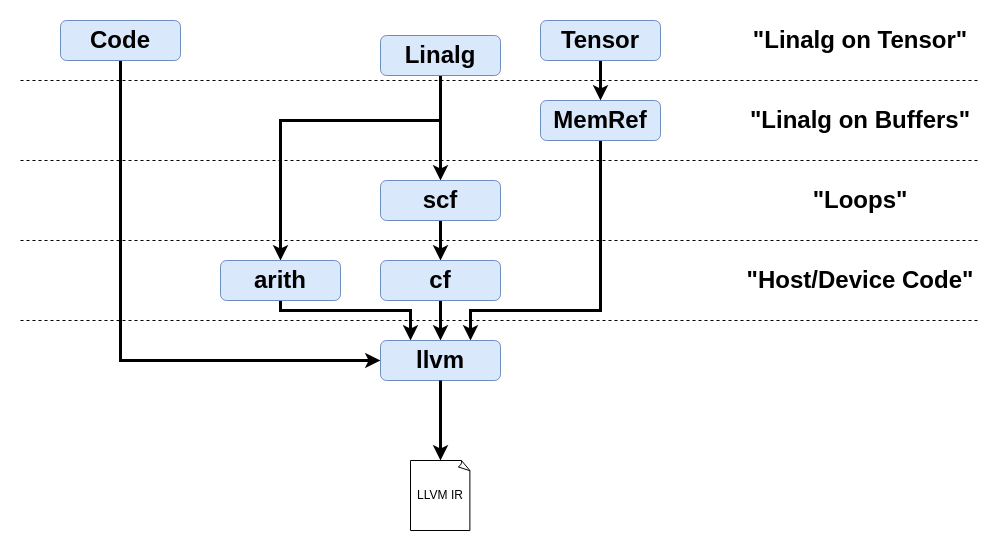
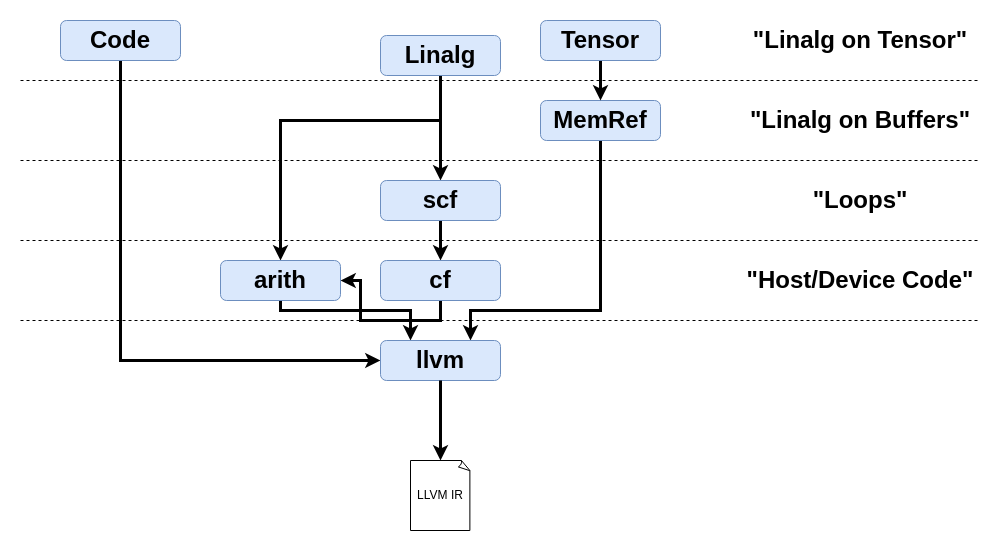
(441, 323) -> (361, 296)
